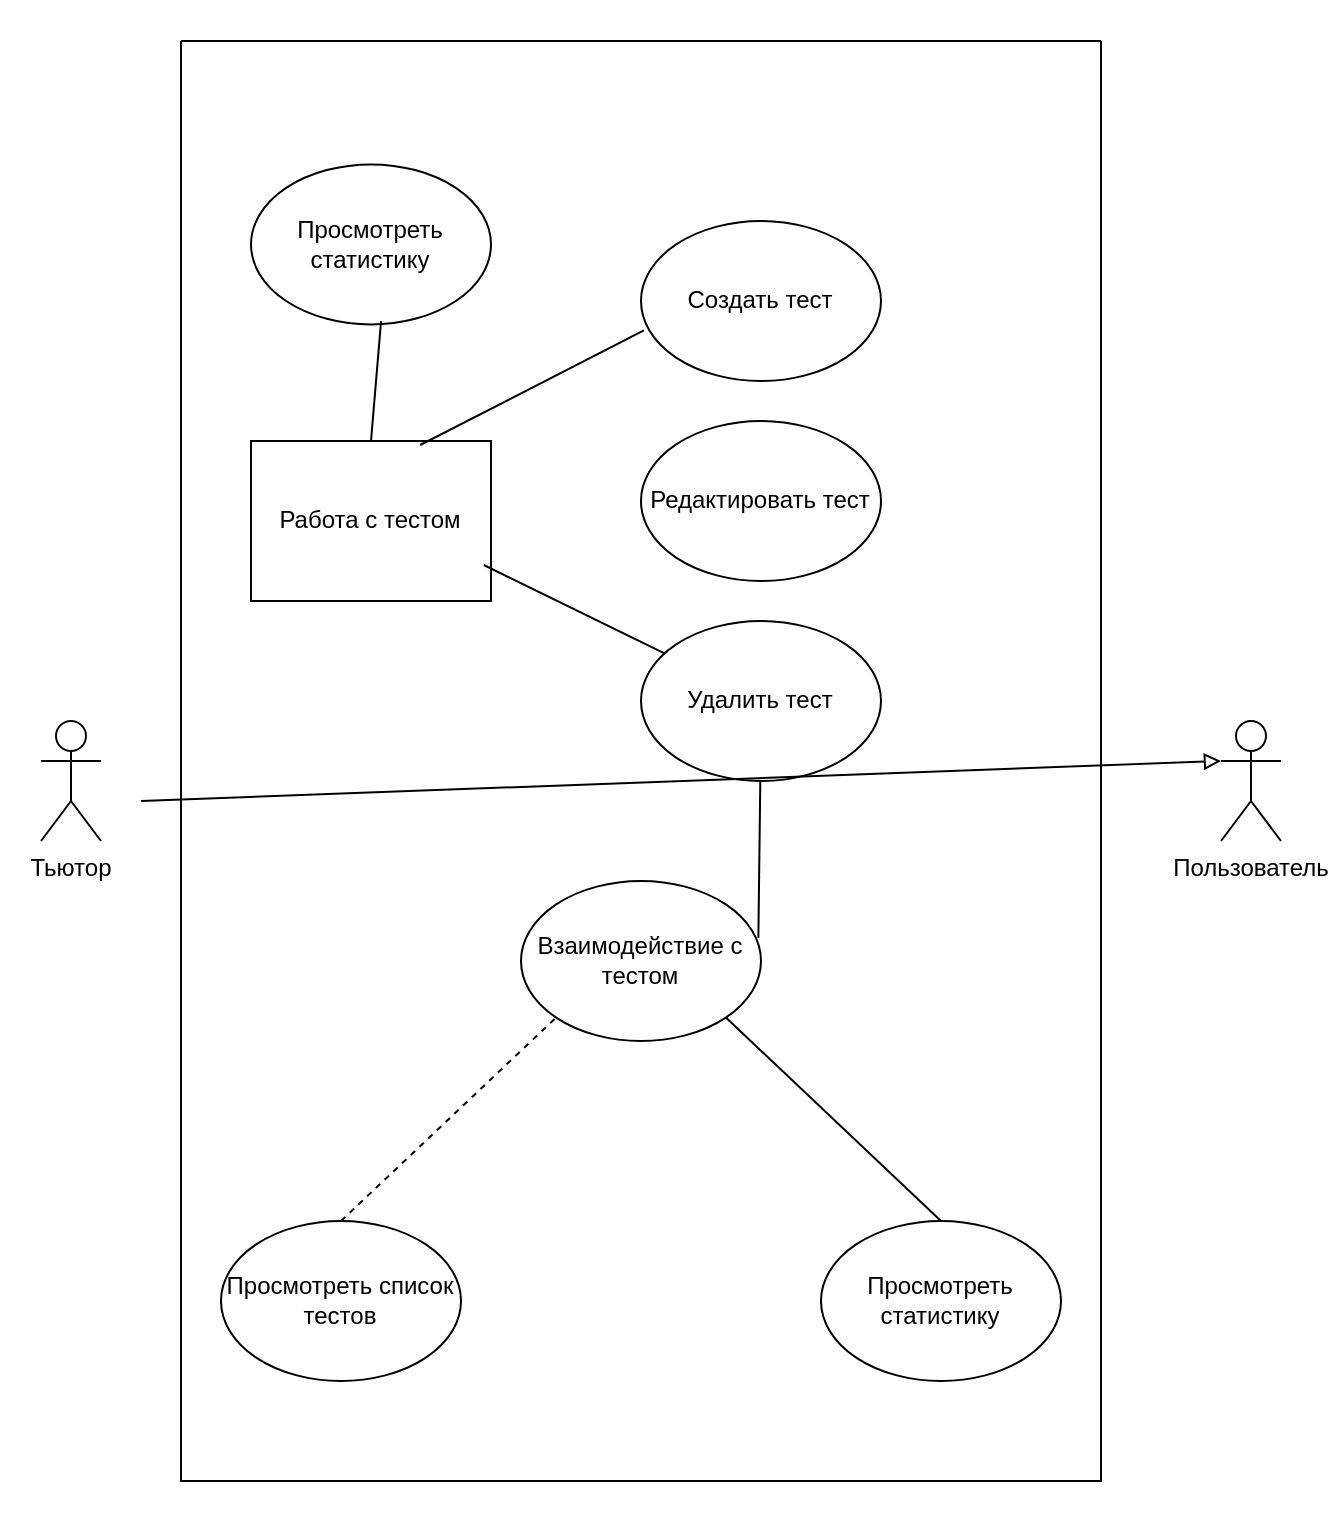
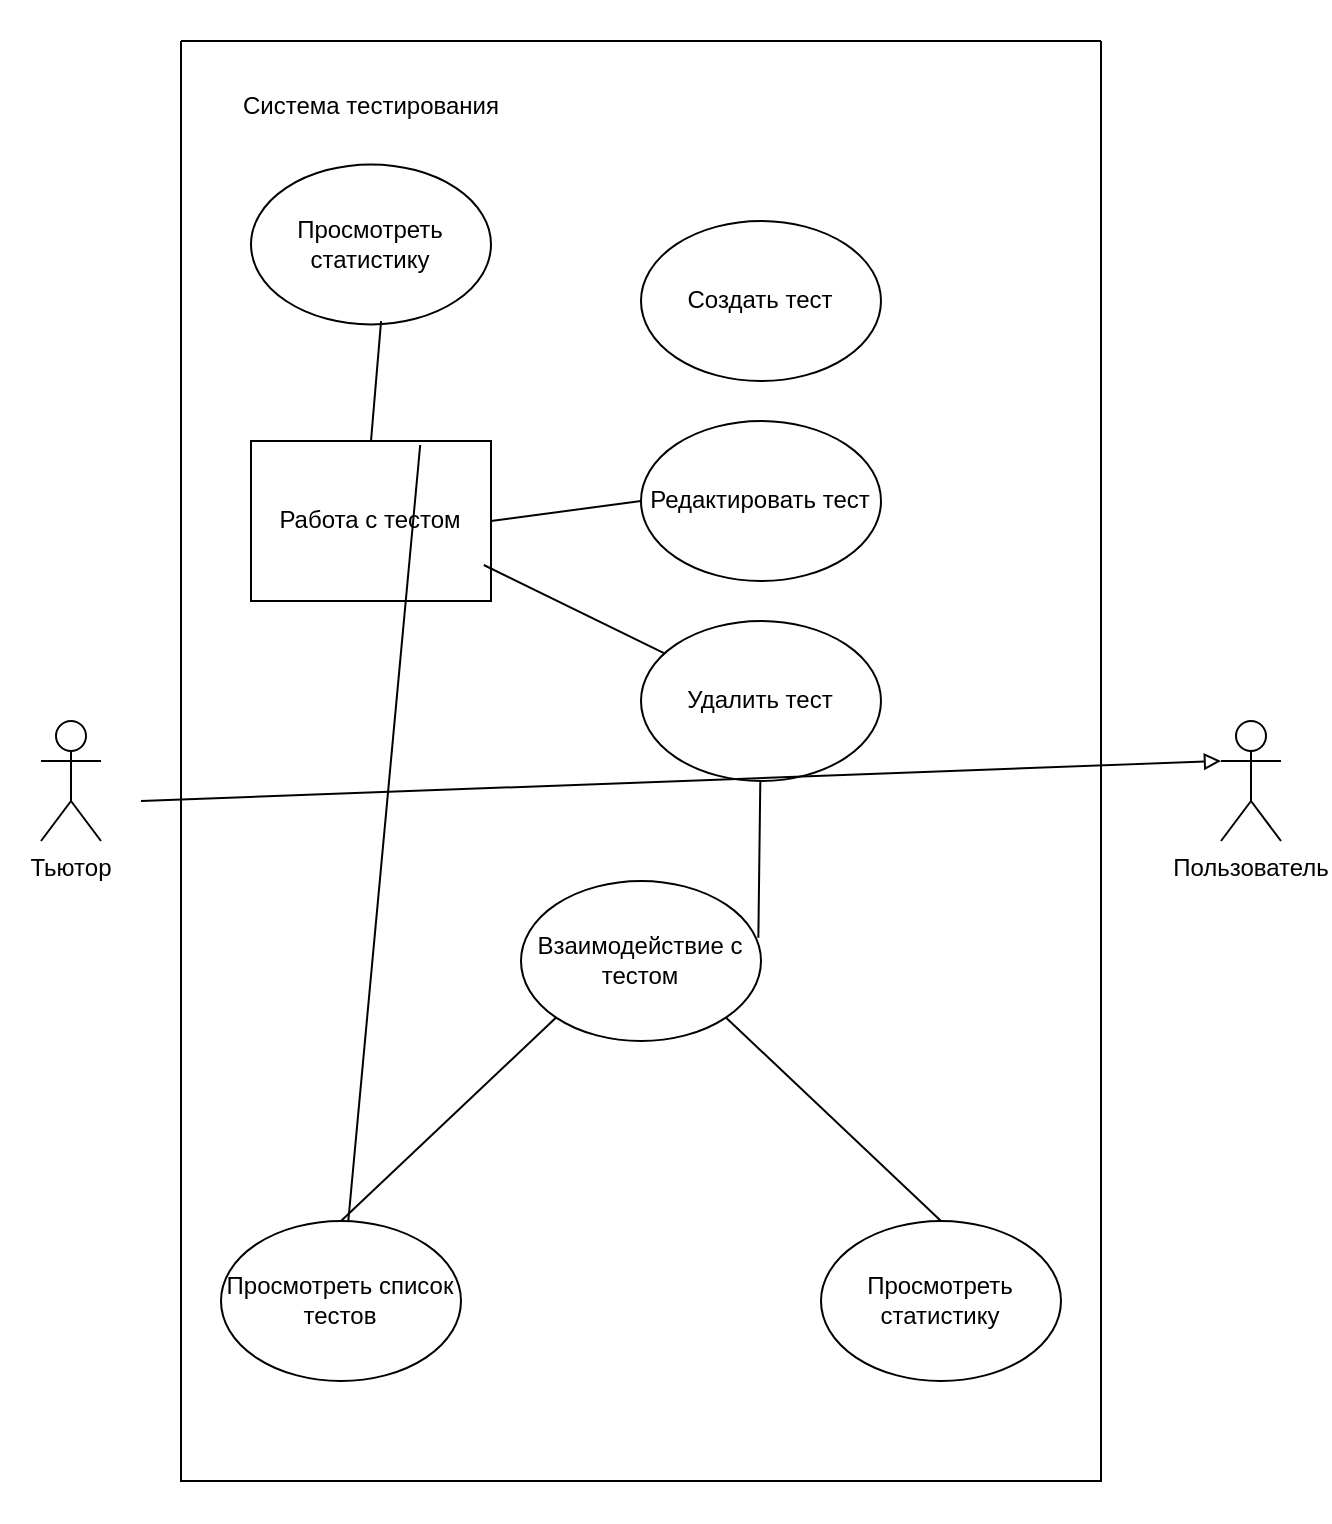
none -> (371, 107)
(532, 388) -> (384, 833)
none -> (566, 511)
(454, 1114) -> (454, 1114)
